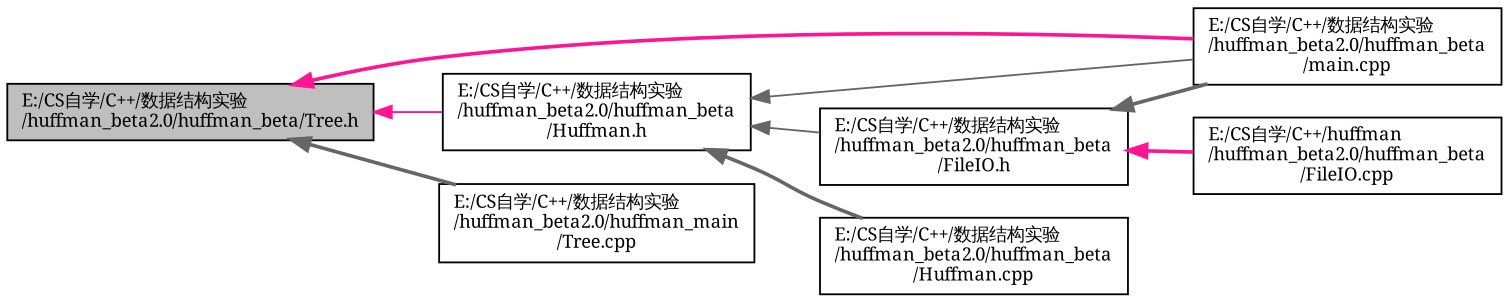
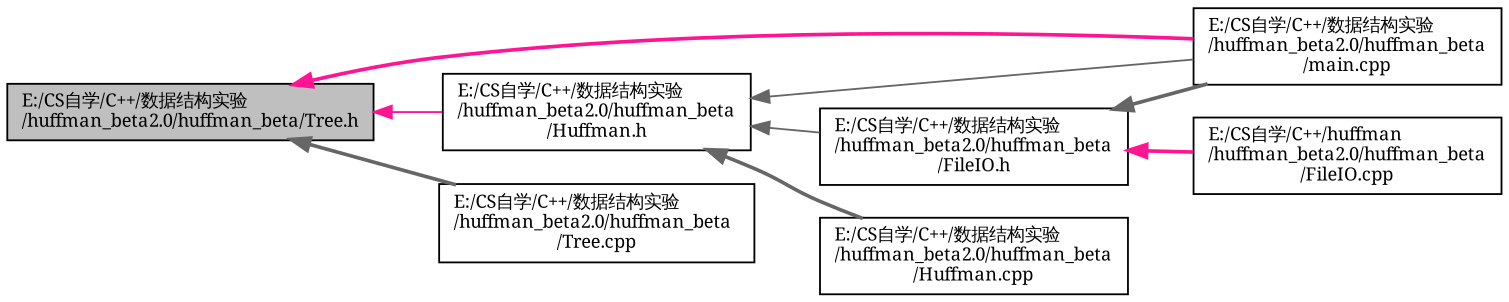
(597, 223) -> (597, 223)
